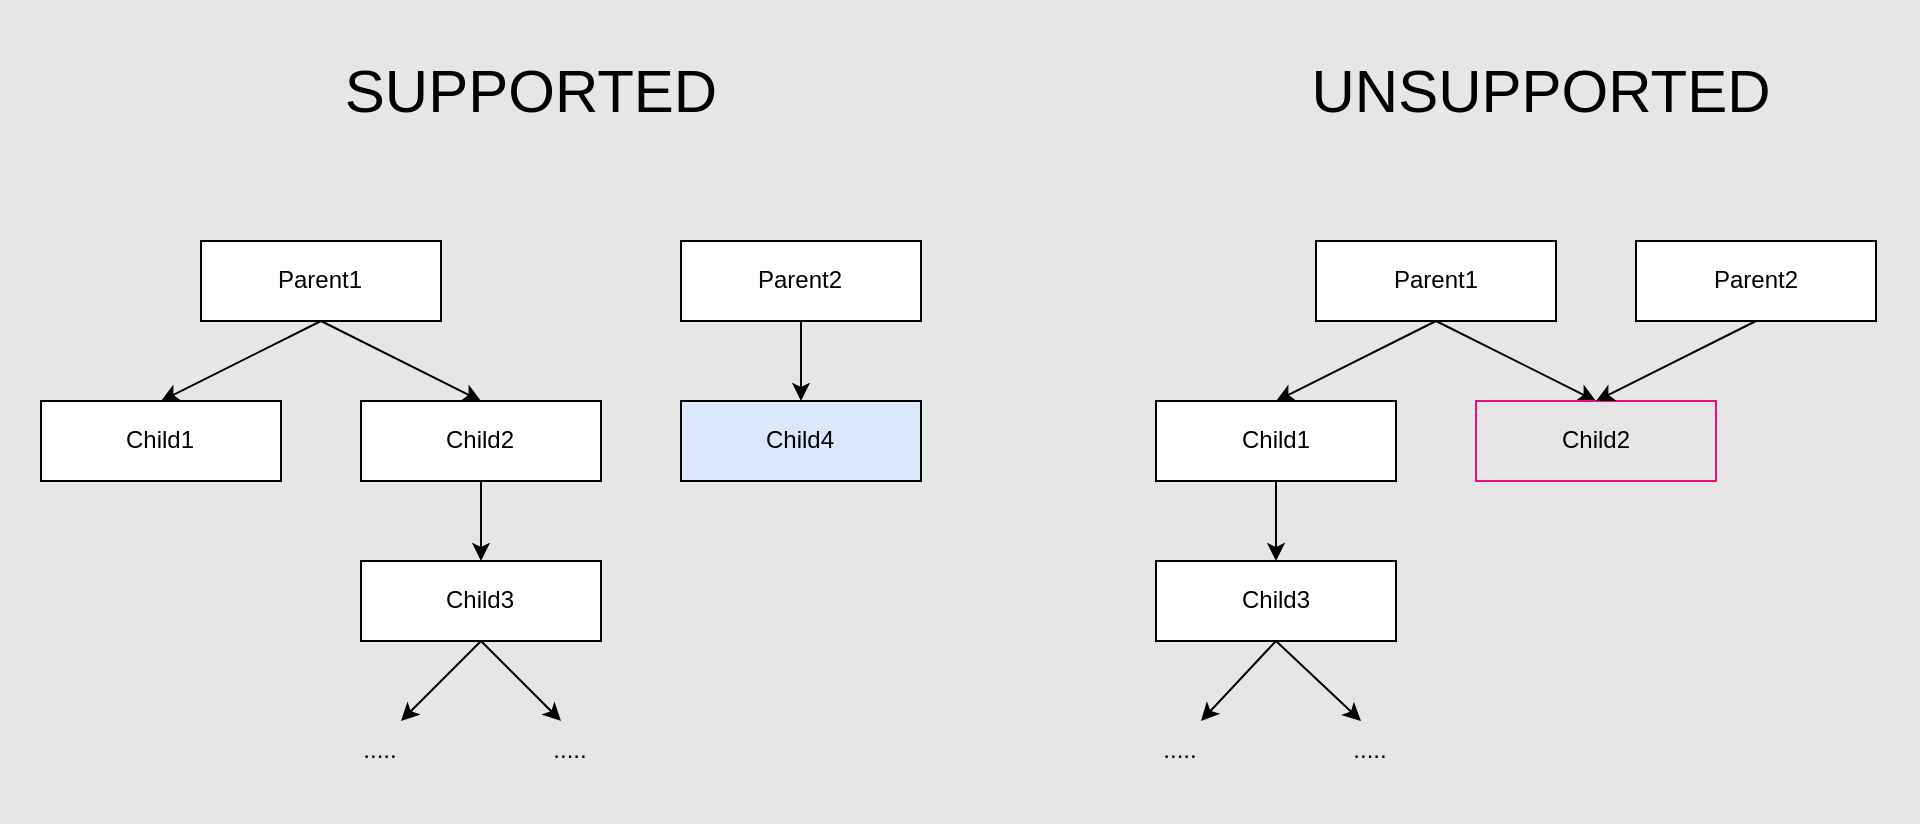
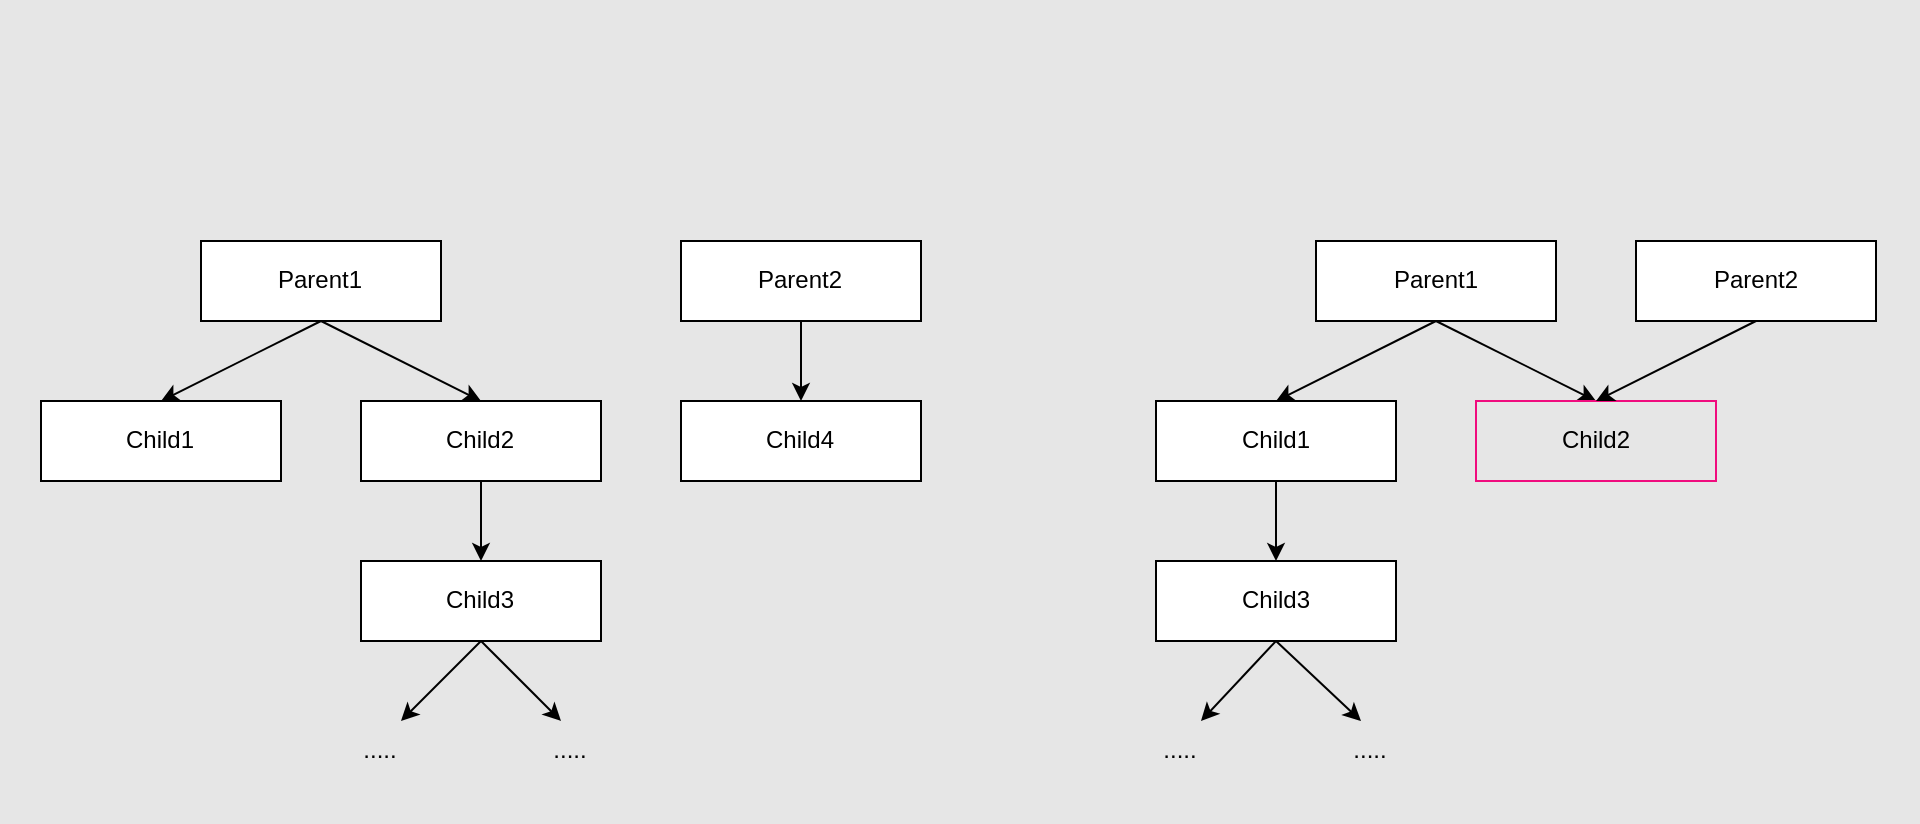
(531, 91) -> none
(1541, 91) -> none
(801, 441) -> (801, 441)
